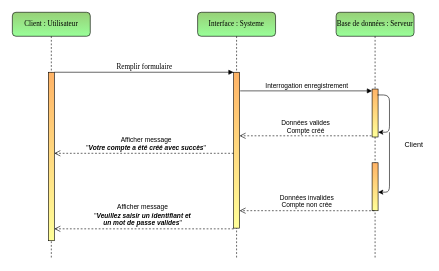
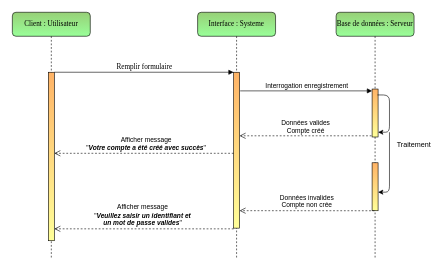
(414, 145) -> (414, 145)
